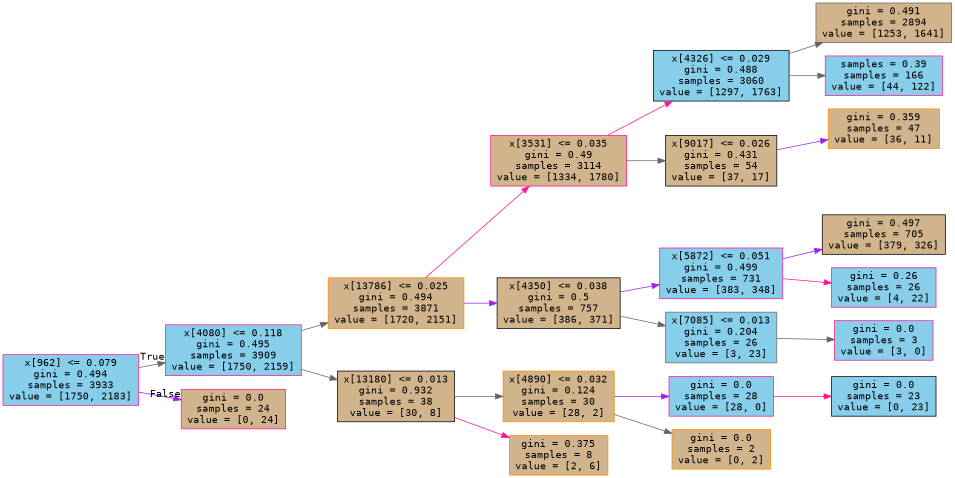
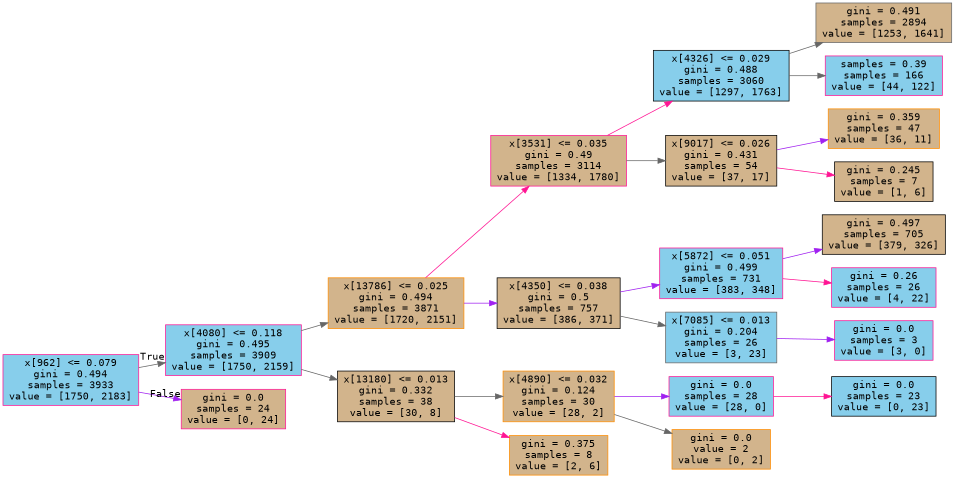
none -> (884, 182)
(802, 339) -> (802, 339)
(396, 396) -> (396, 396)
(721, 449) -> (721, 449)
